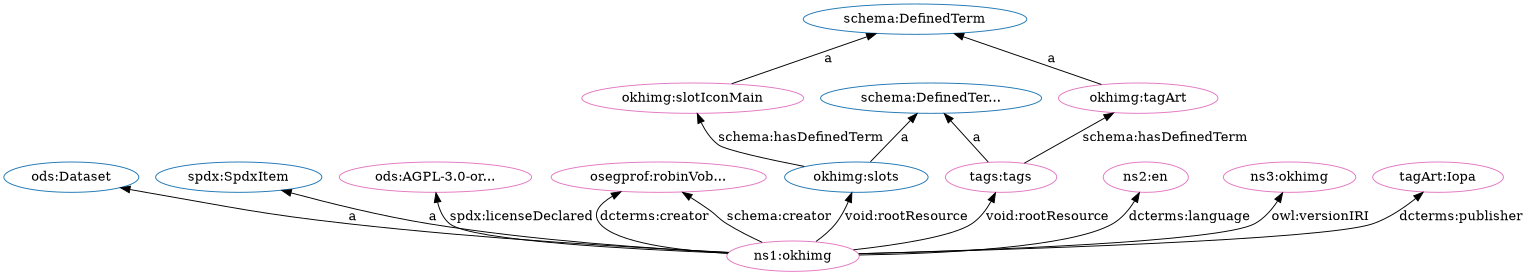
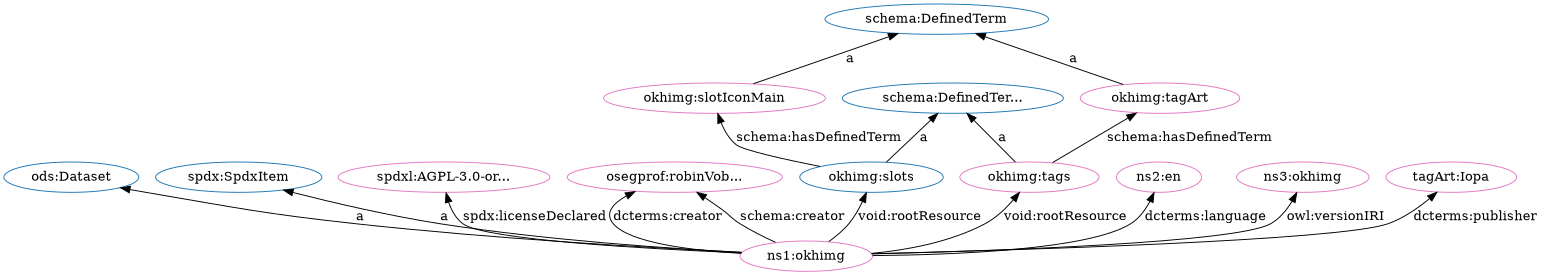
(435, 177) -> (444, 177)
(1001, 177) -> (1029, 177)
